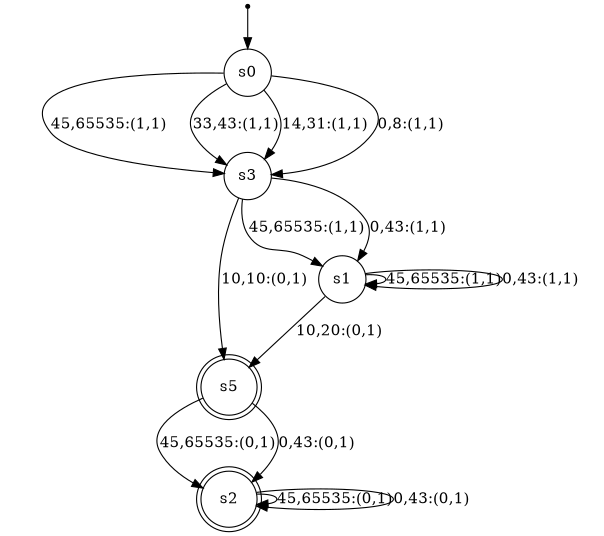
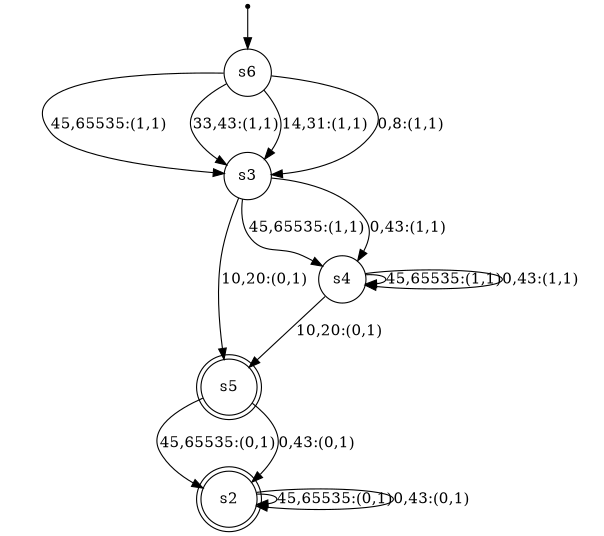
(248, 73) -> (248, 73)
(265, 279) -> (265, 279)
(342, 279) -> (342, 279)
